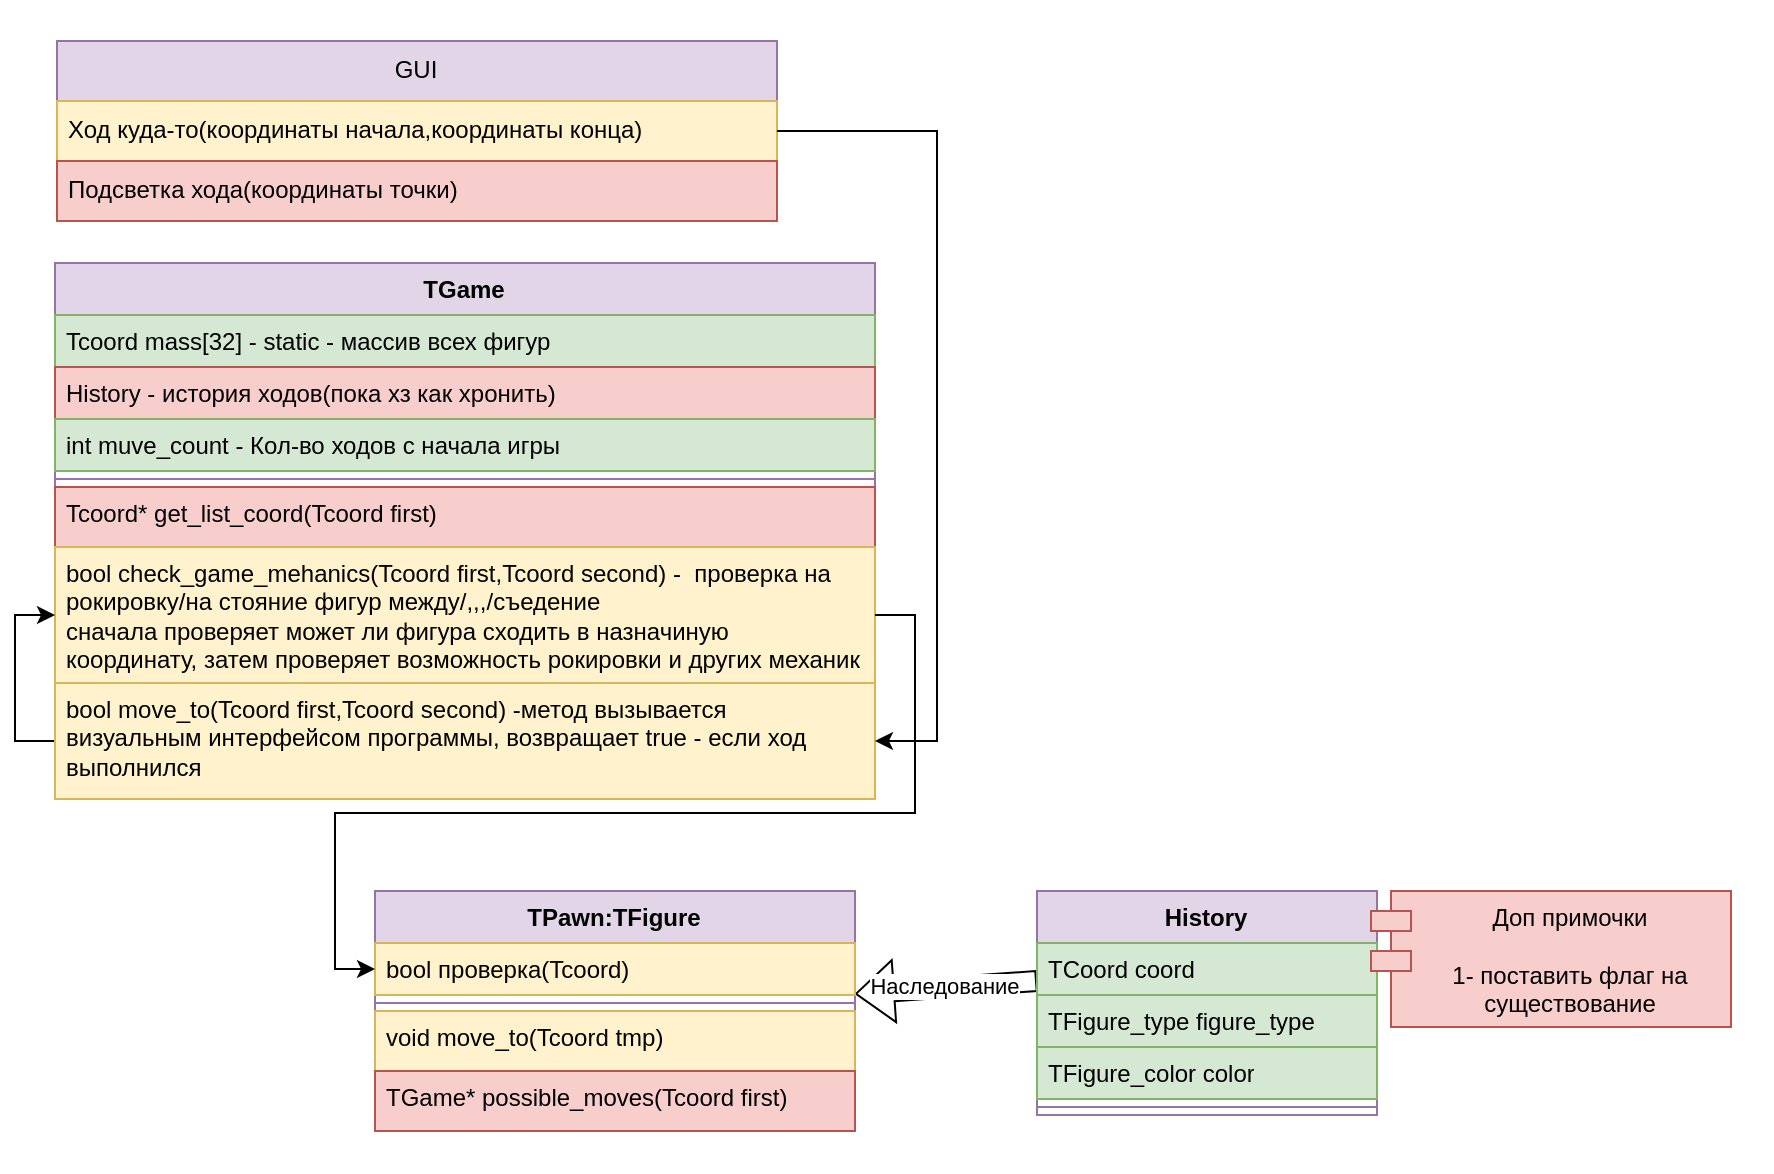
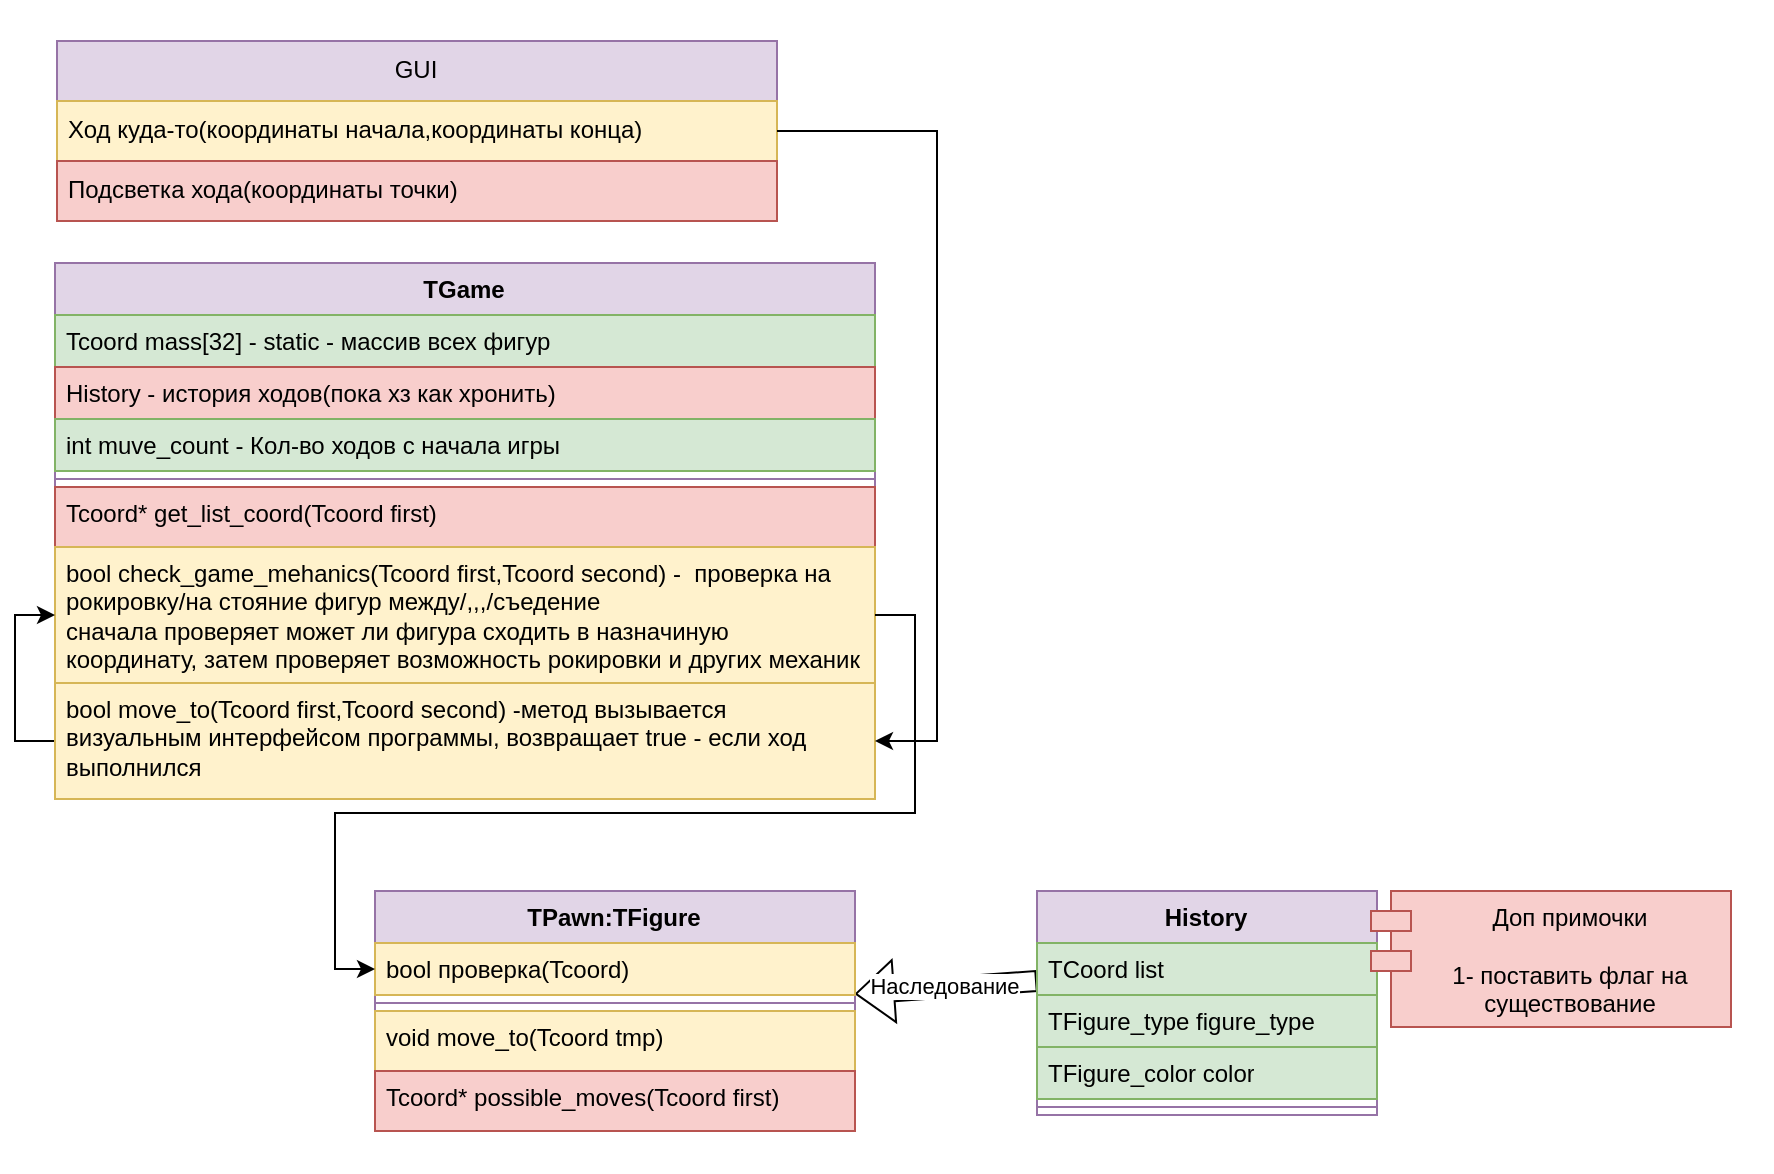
(1127, 971) -> (1114, 971)
(607, 1099) -> (613, 1099)
